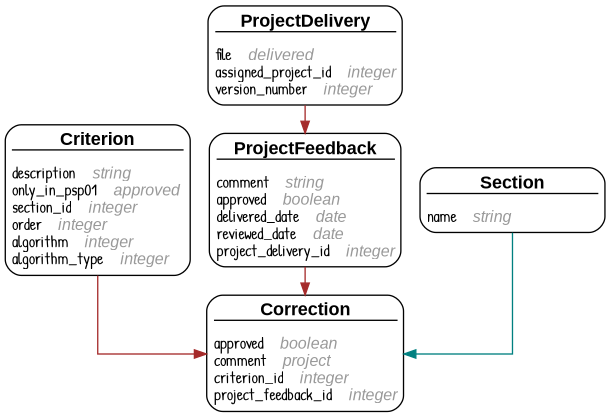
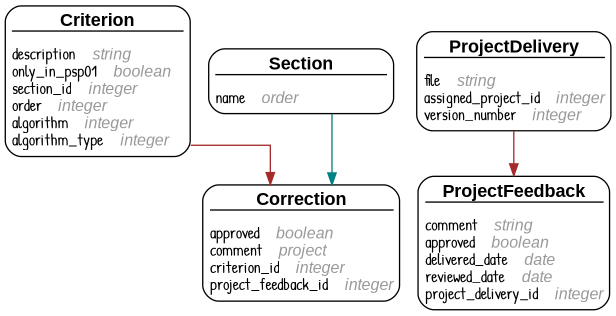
(275, 55) -> (471, 81)
(141, 191) -> (137, 72)
(487, 217) -> (274, 98)
(305, 275) -> none
